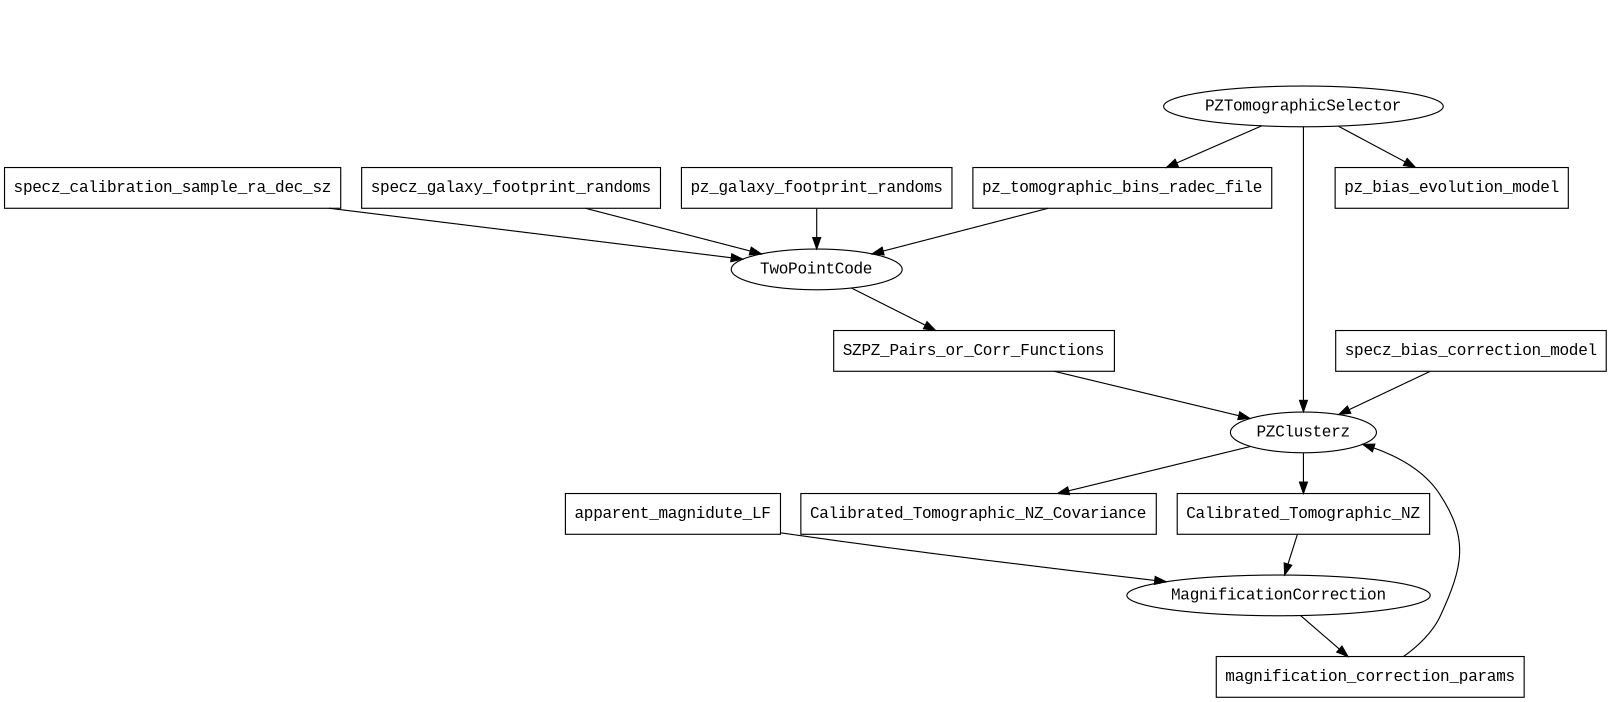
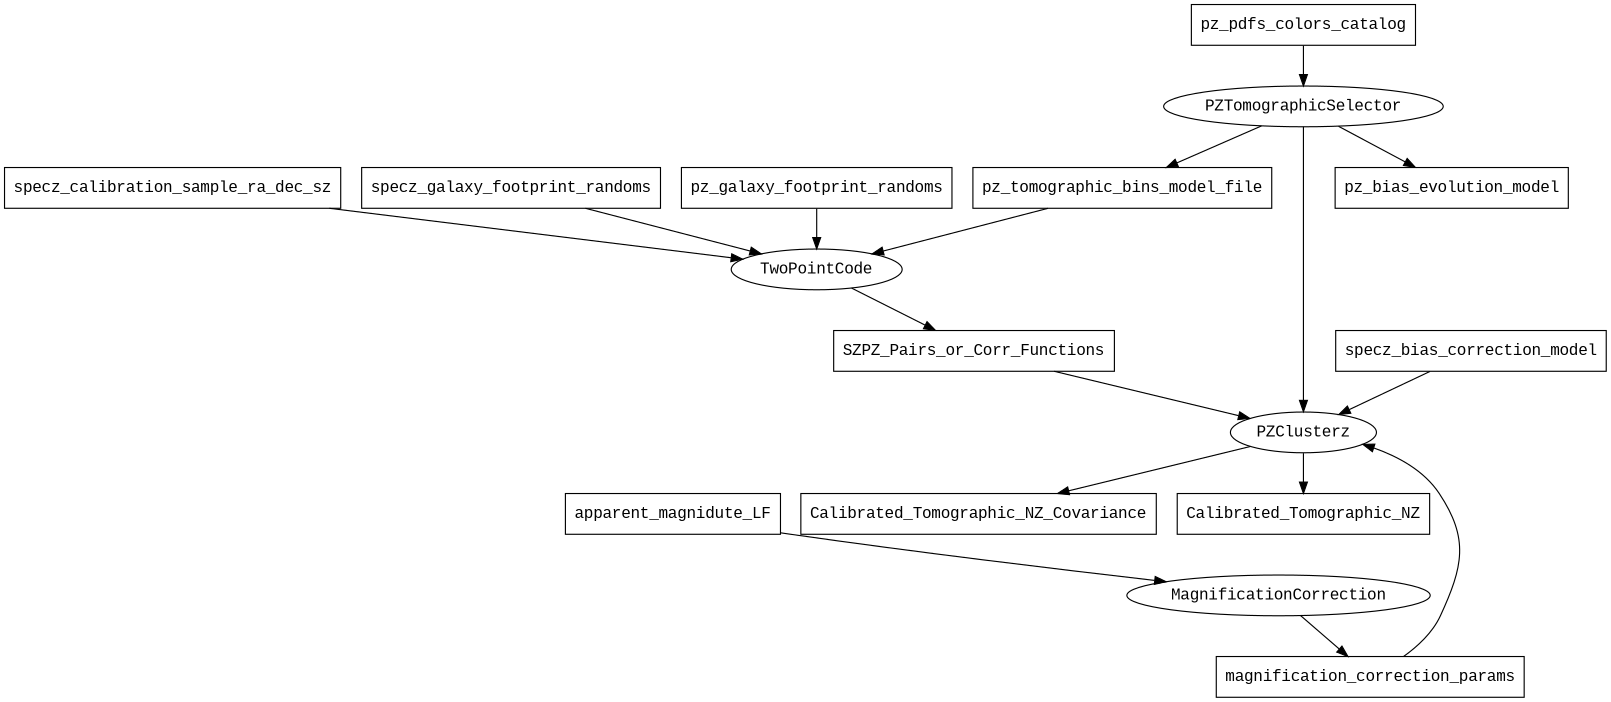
none -> (1303, 25)
(1122, 188) -> (1122, 188)
(1293, 549) -> none
